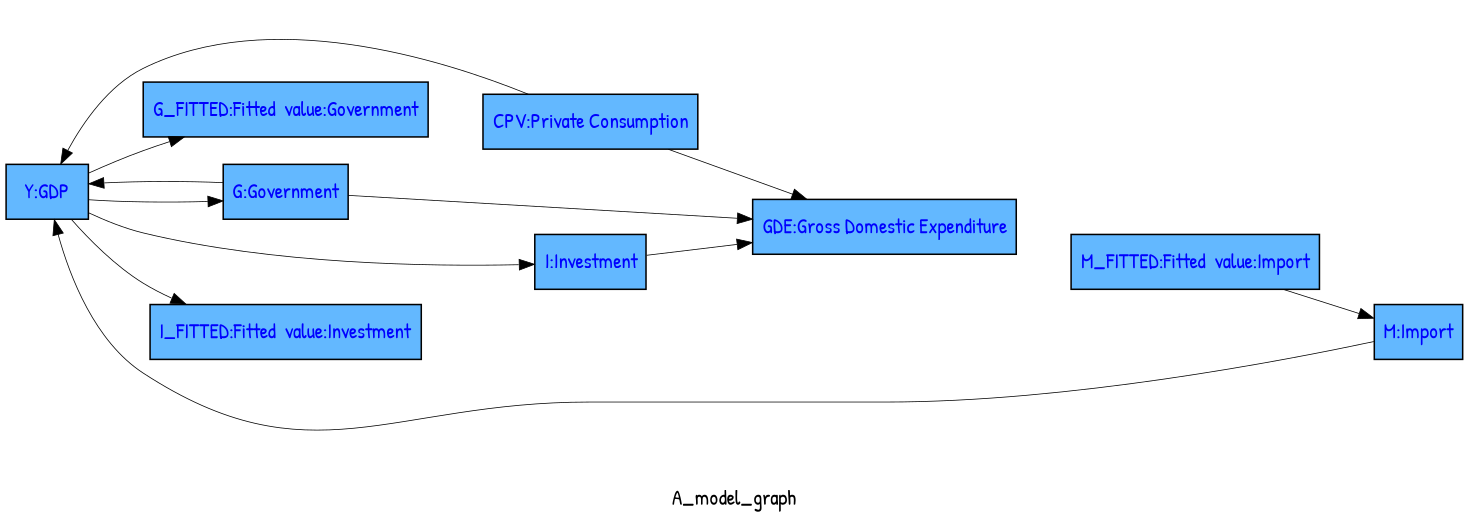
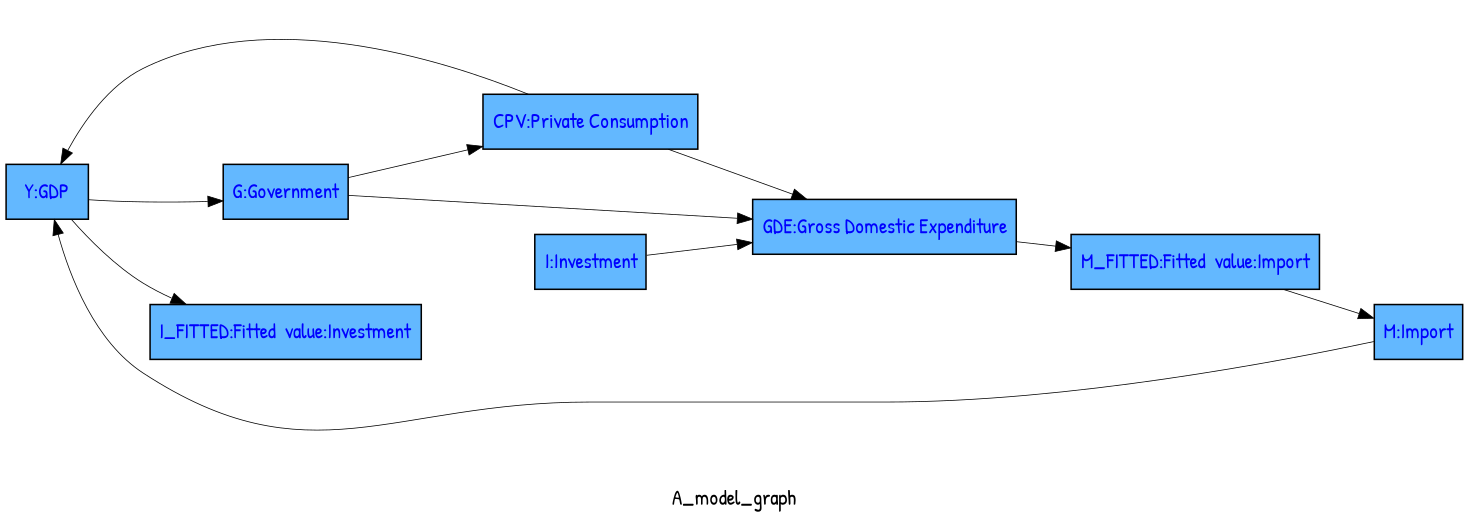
(286, 110) -> none
(164, 182) -> (408, 164)
none -> (1036, 244)
(301, 258) -> none
